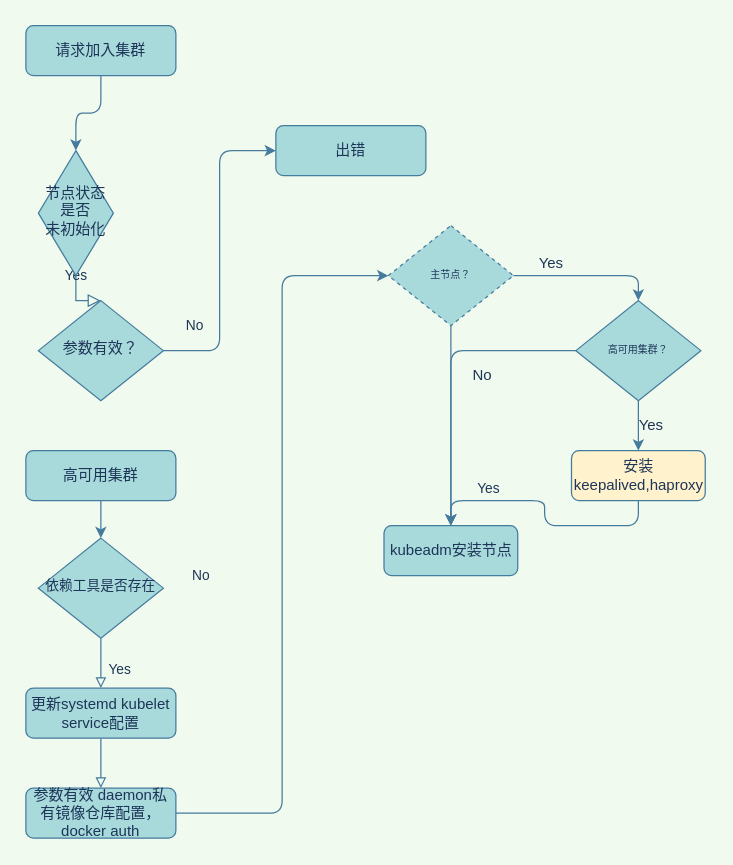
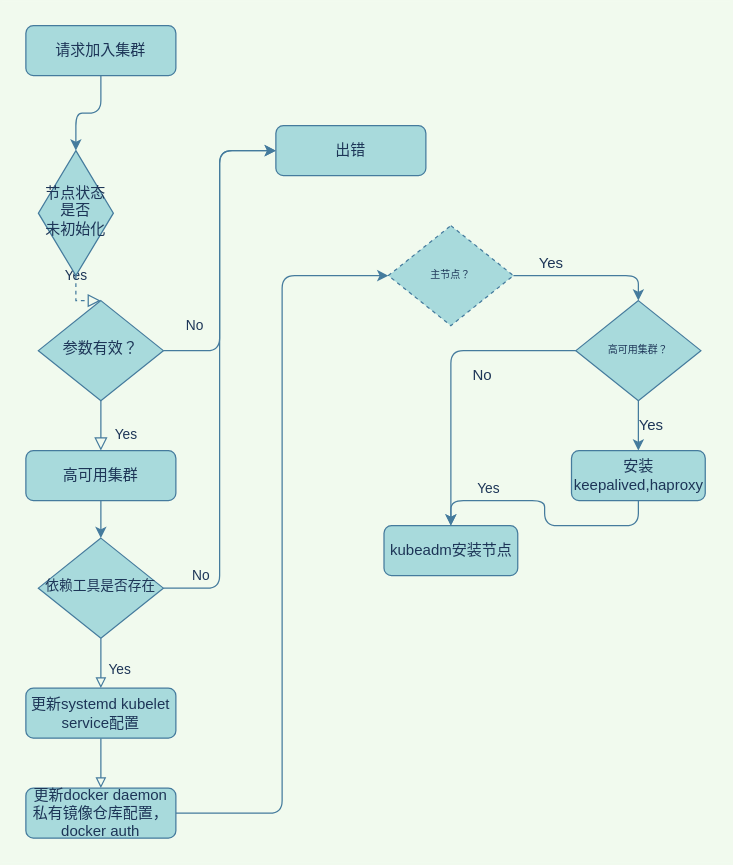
(76, 295) -> (76, 295)
(451, 339) -> none
none -> (101, 419)
(638, 476) -> (638, 476)
none -> (219, 490)
(101, 813) -> (101, 813)
